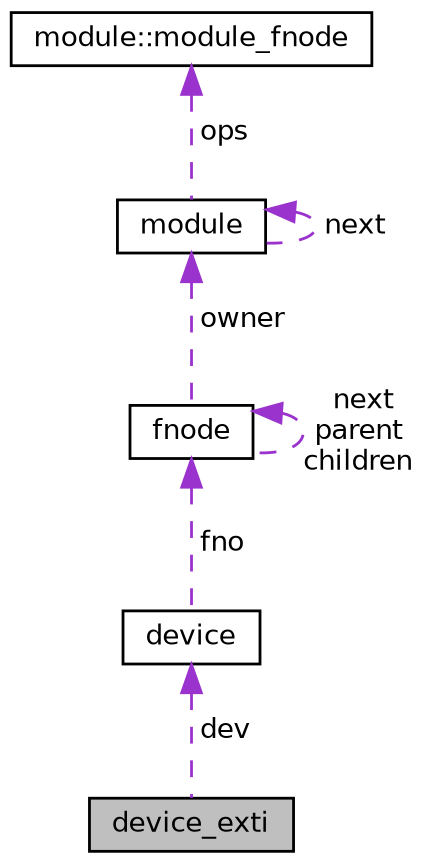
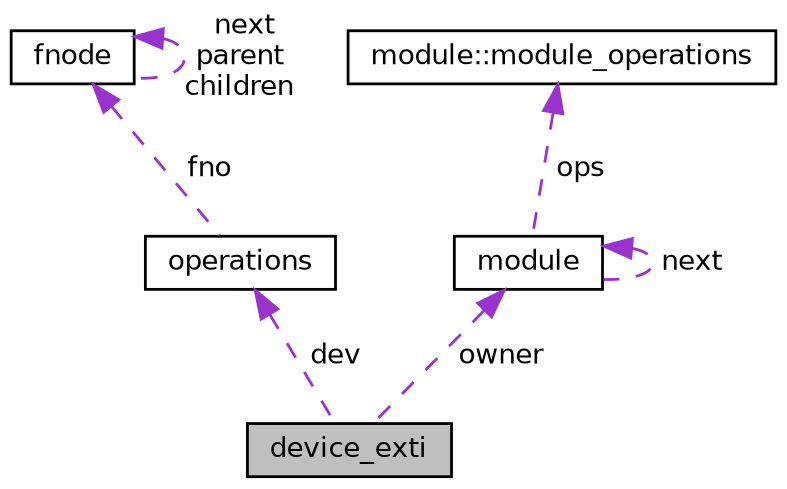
(192, 39) -> (562, 57)
(192, 343) -> (429, 367)
(192, 637) -> (240, 263)
